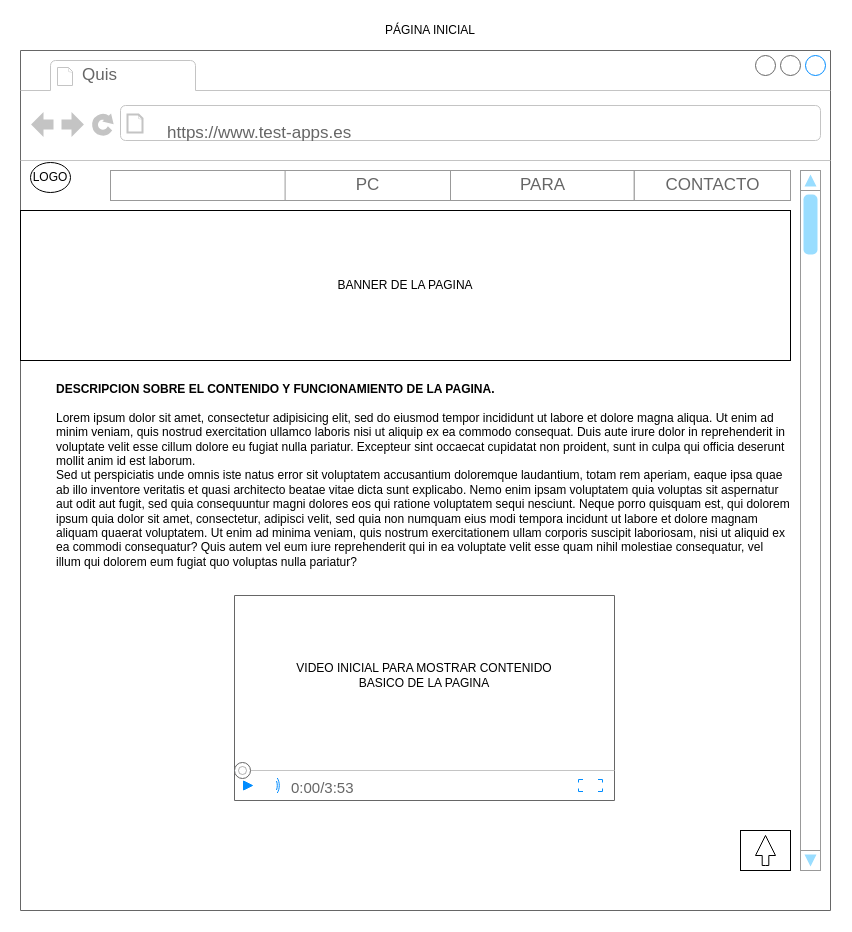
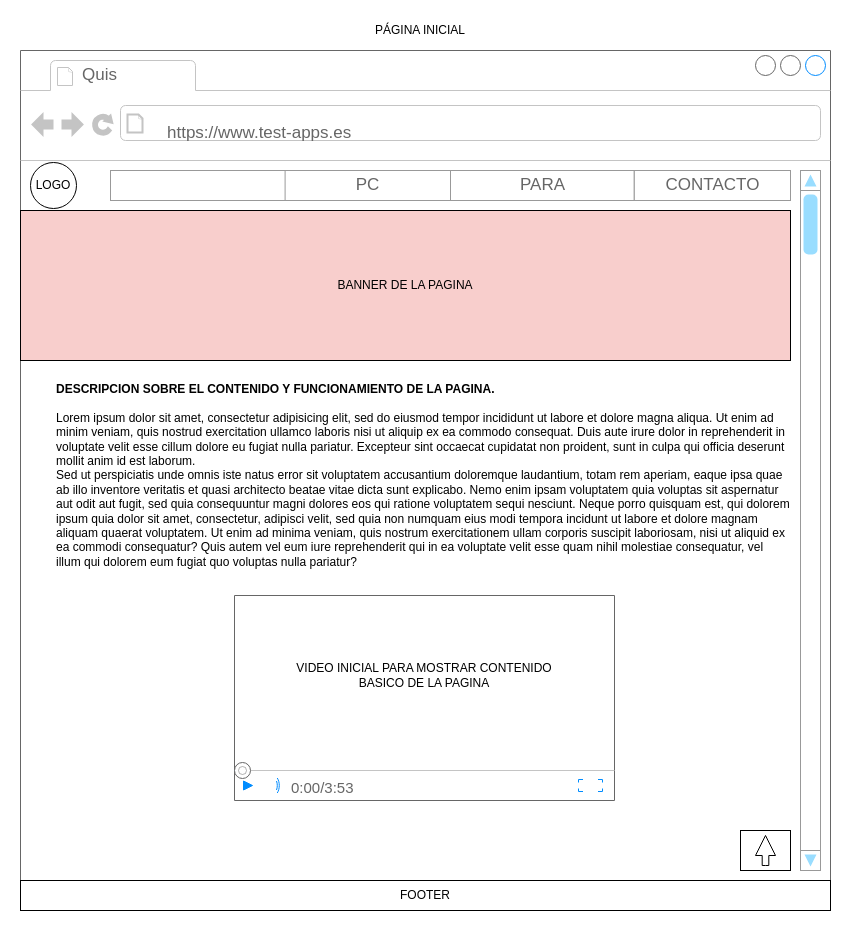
(431, 31) -> (421, 31)
(51, 178) -> (54, 186)
(406, 286) -> (406, 286)
none -> (426, 896)
